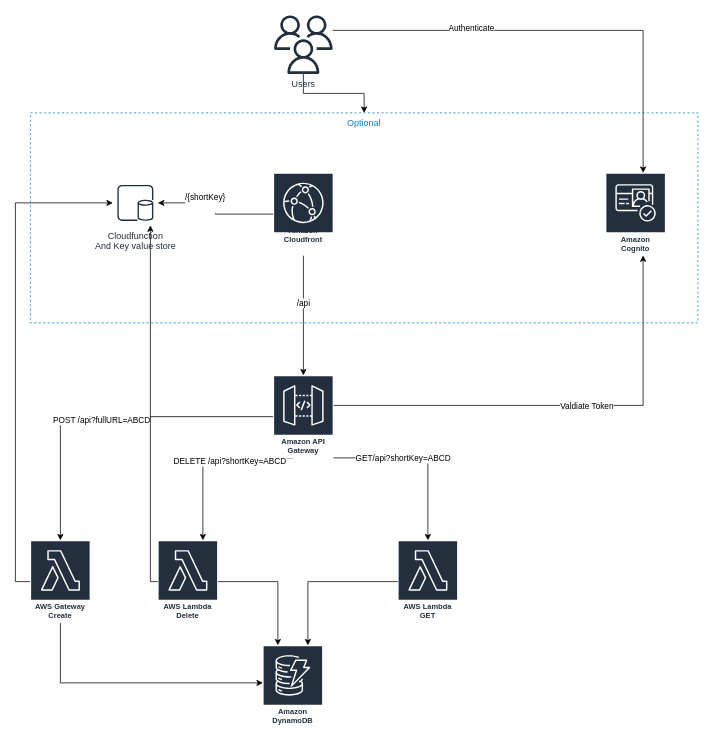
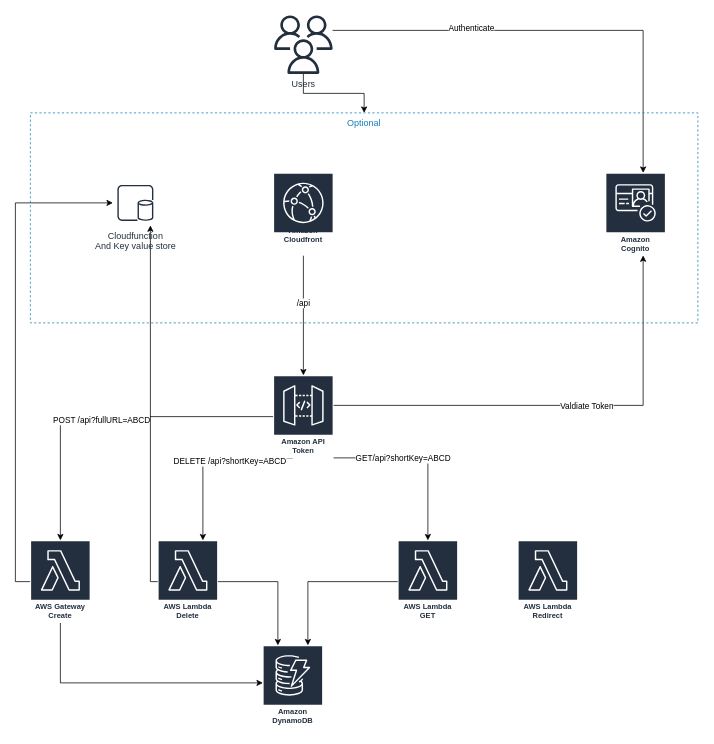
(216, 213) -> none
(303, 446) -> (303, 446)
none -> (548, 582)
